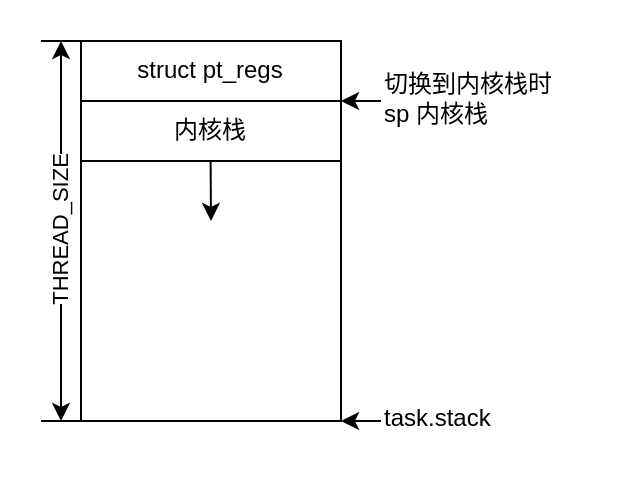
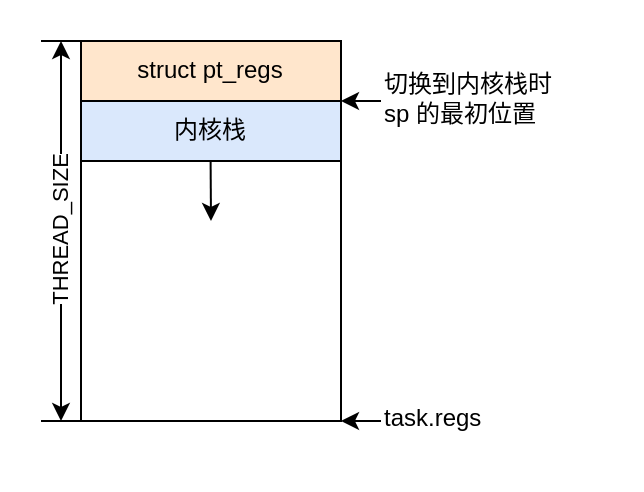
(211, 71) -> (211, 71)
(469, 99) -> (469, 99)
(211, 131) -> (211, 131)
(449, 419) -> (442, 419)
